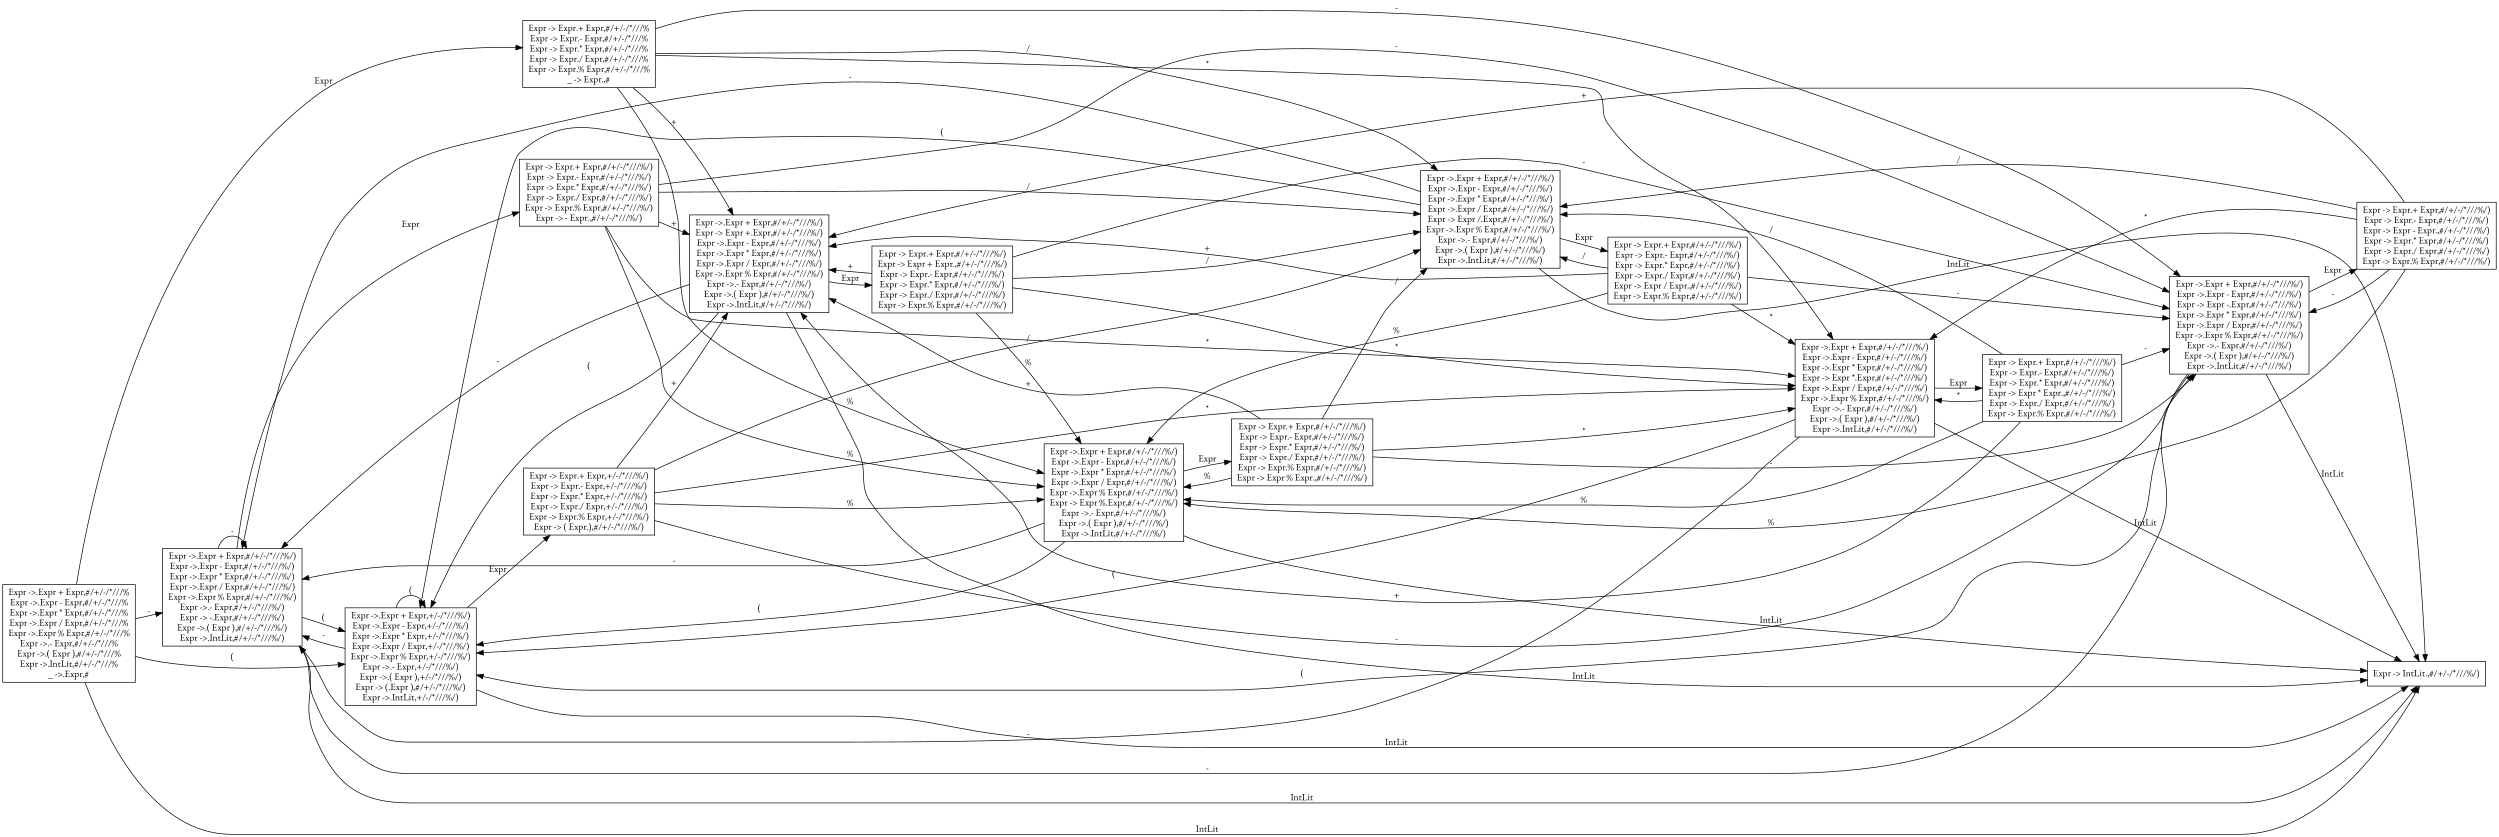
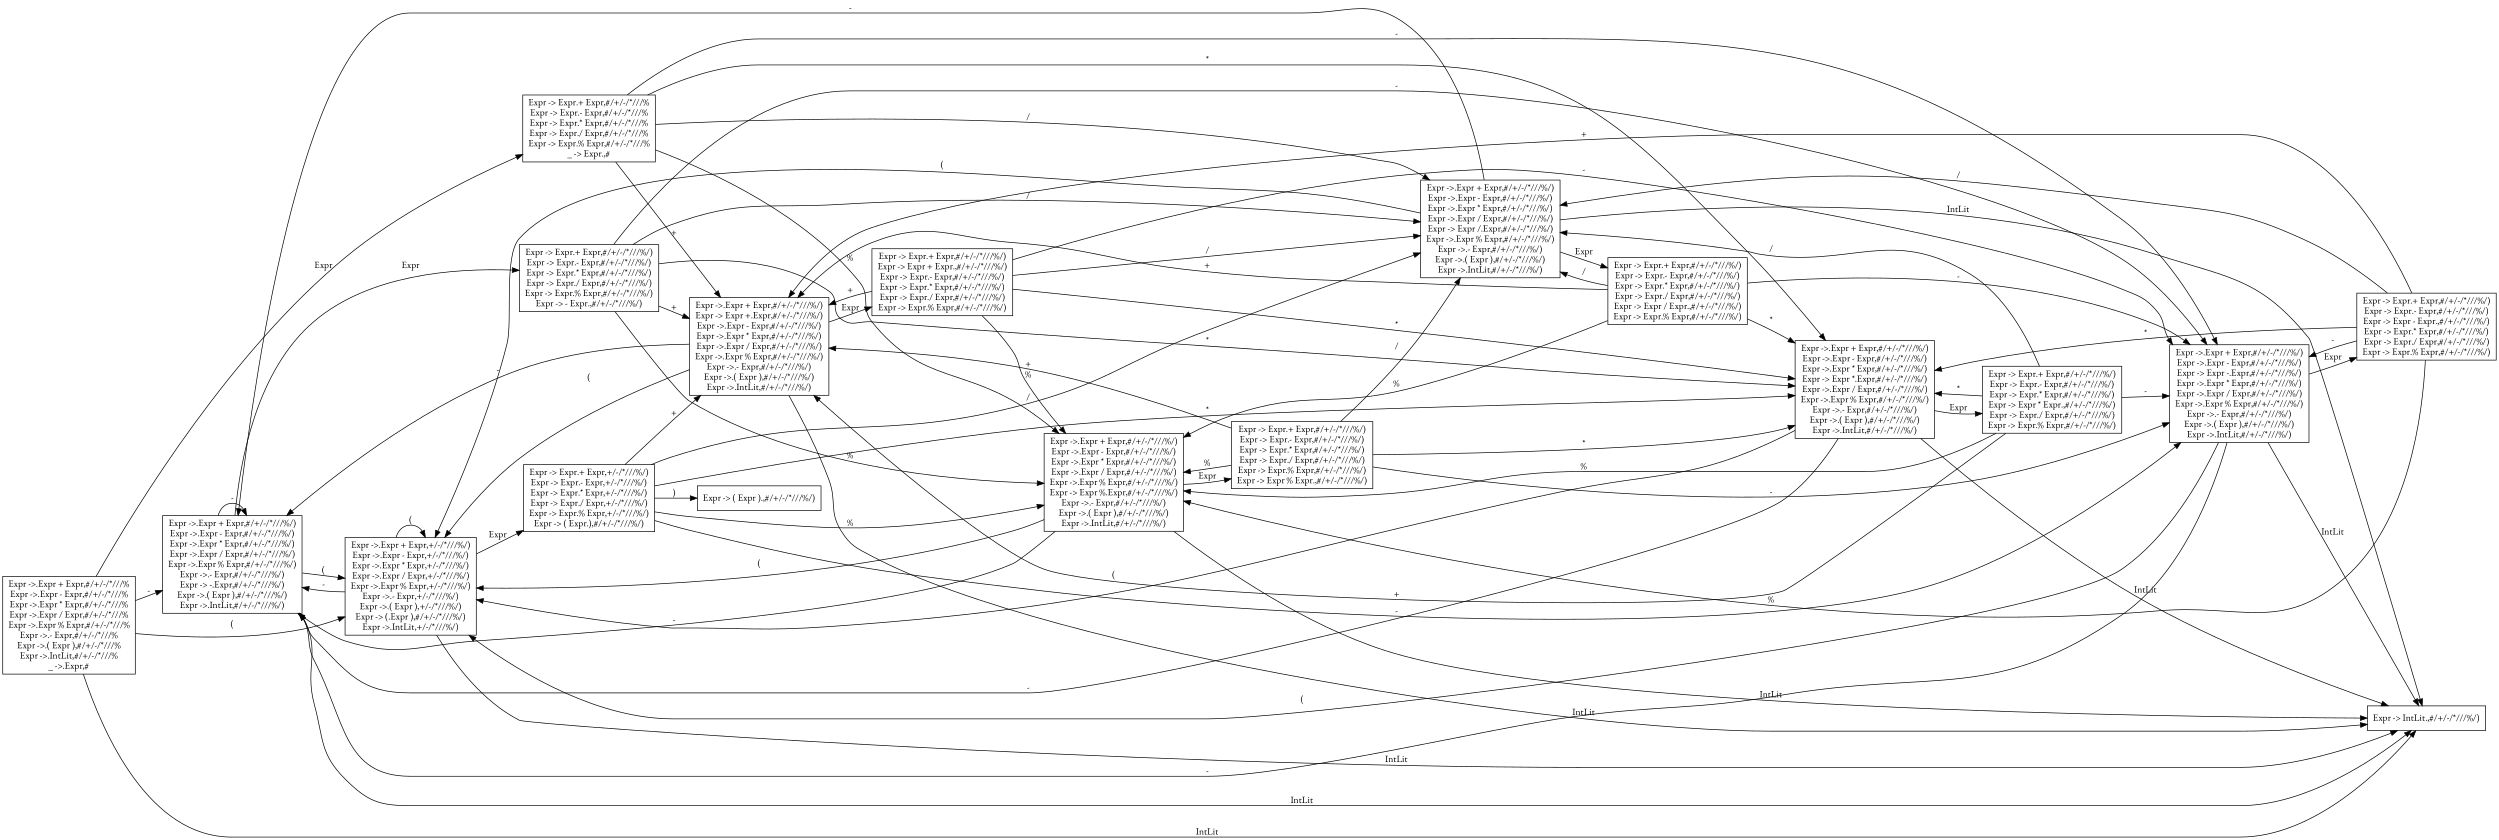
none -> (759, 498)
